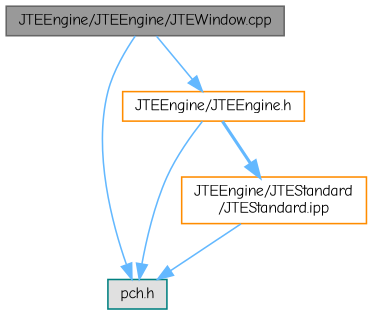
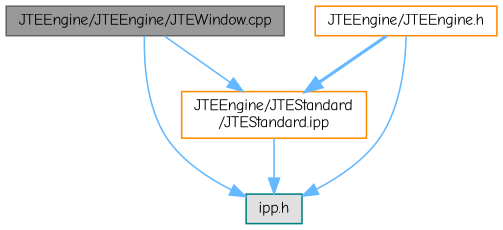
(174, 58) -> (197, 59)
(137, 294) -> (274, 209)
